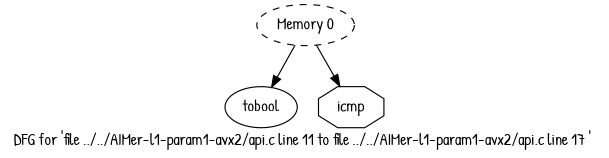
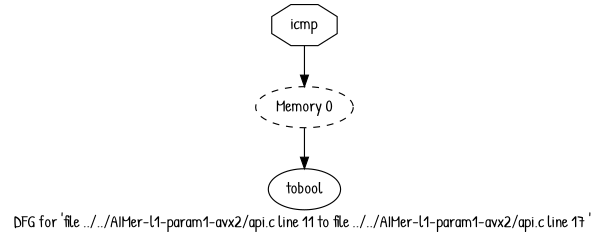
(325, 61) -> (304, 61)
